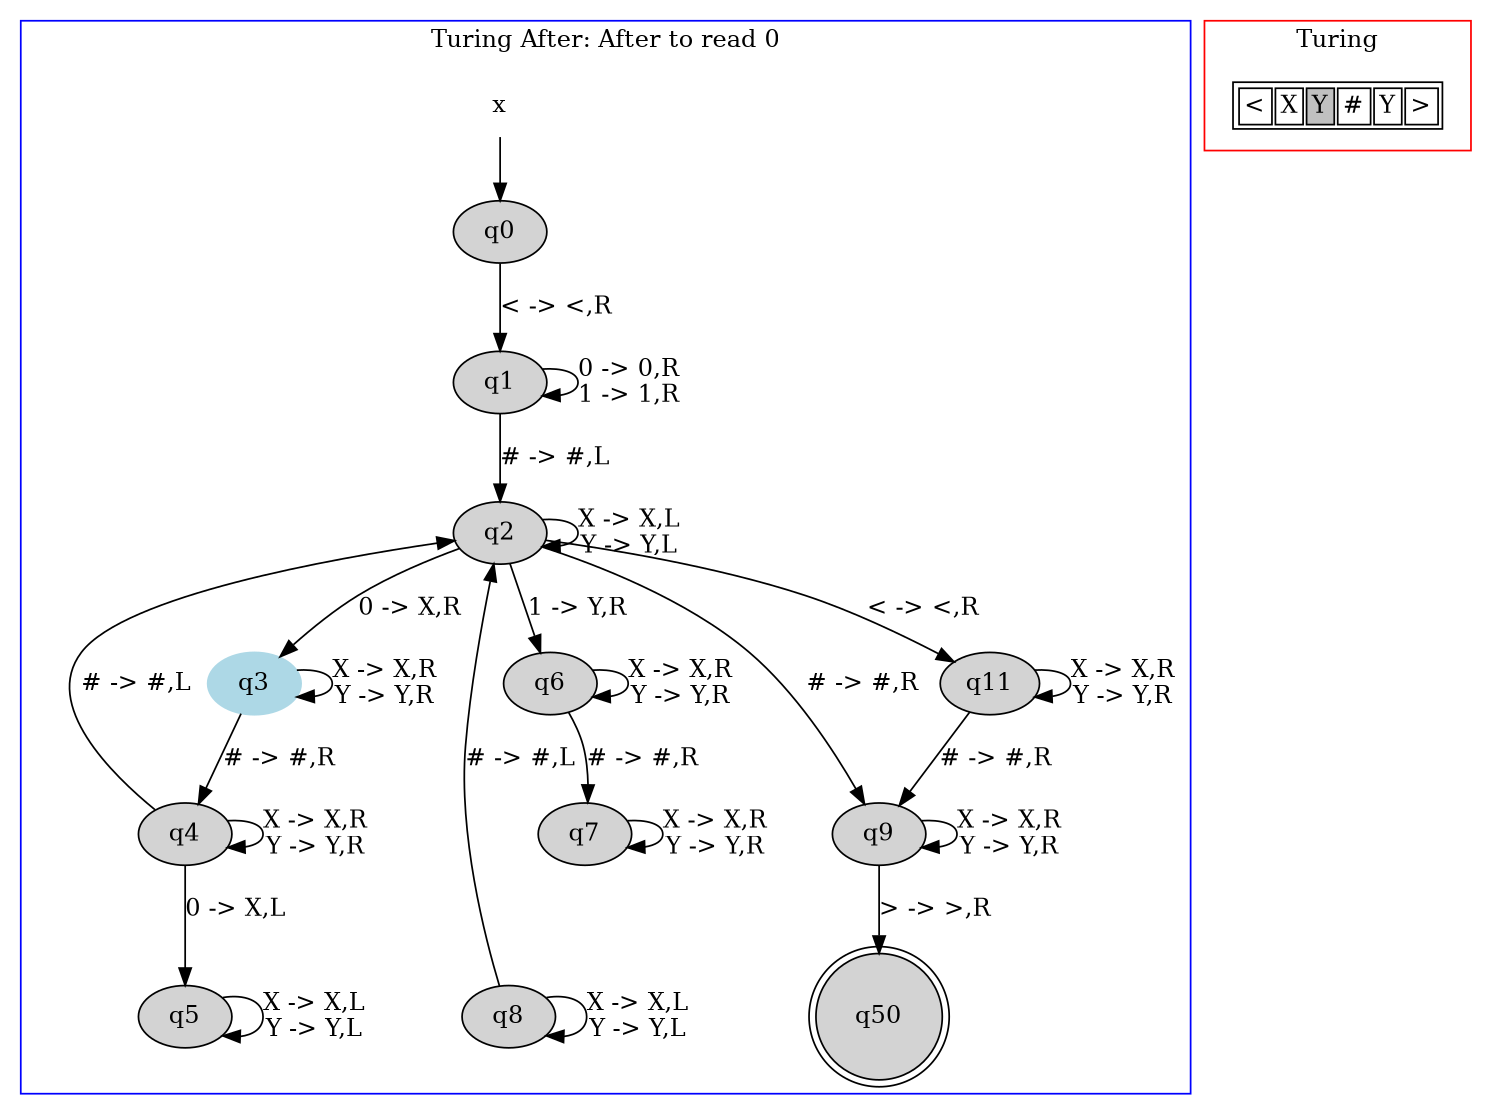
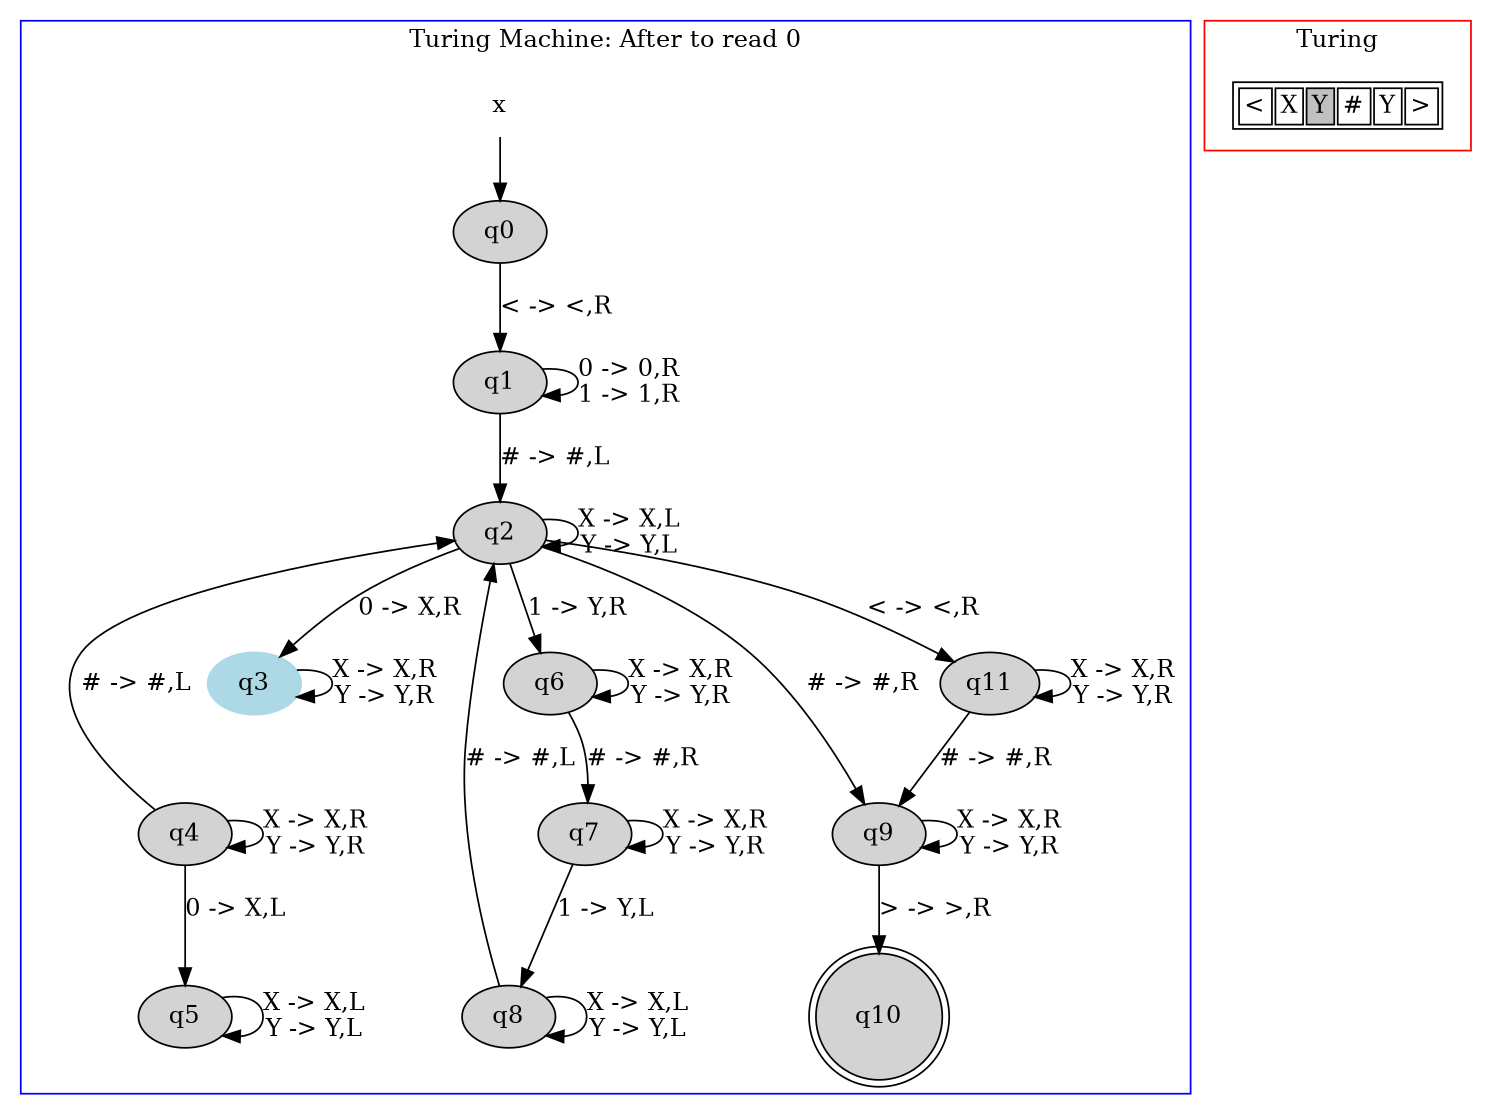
(606, 41) -> (606, 41)
(223, 751) -> none
none -> (550, 917)
(879, 1017) -> (879, 1017)
